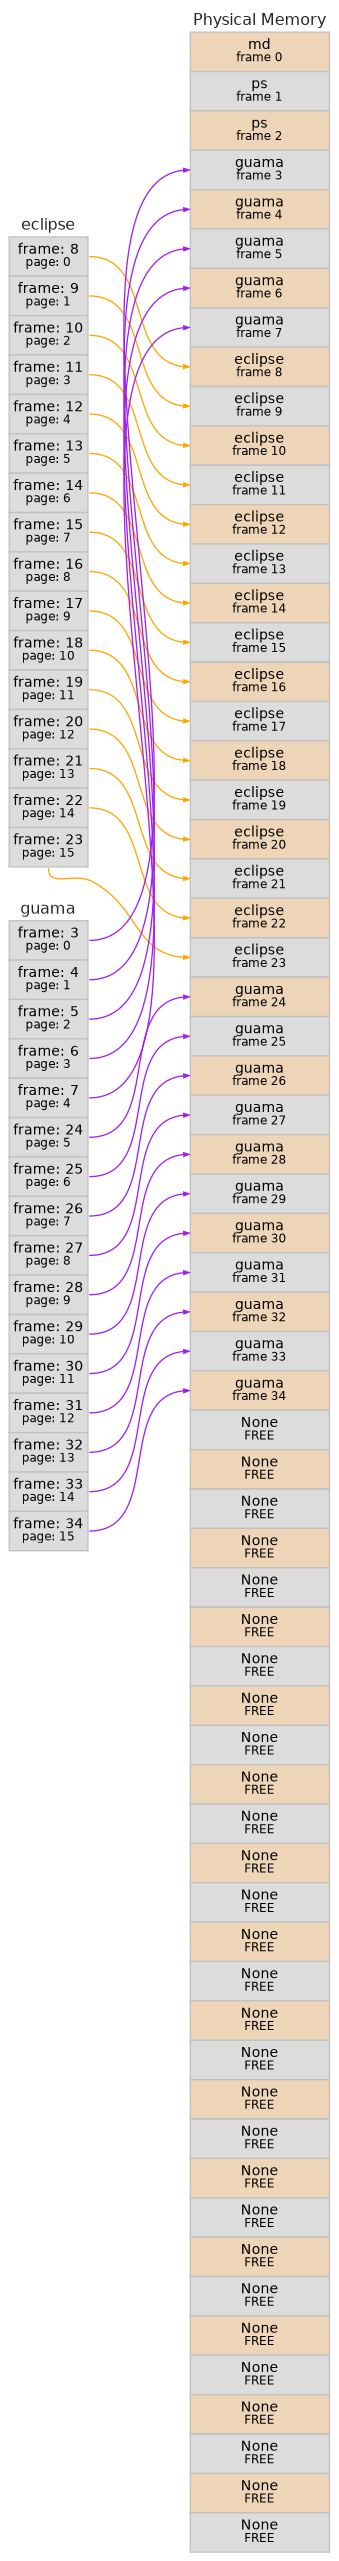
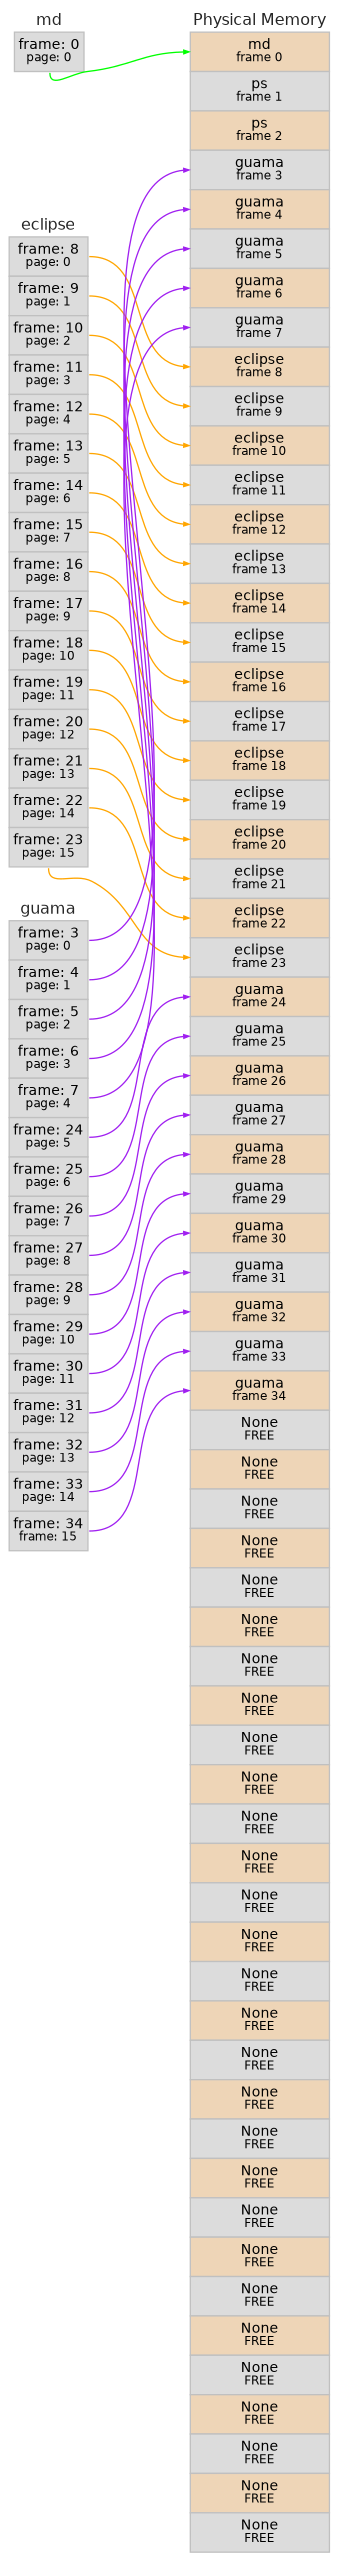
none -> (49, 40)
(49, 1537) -> (49, 1537)
